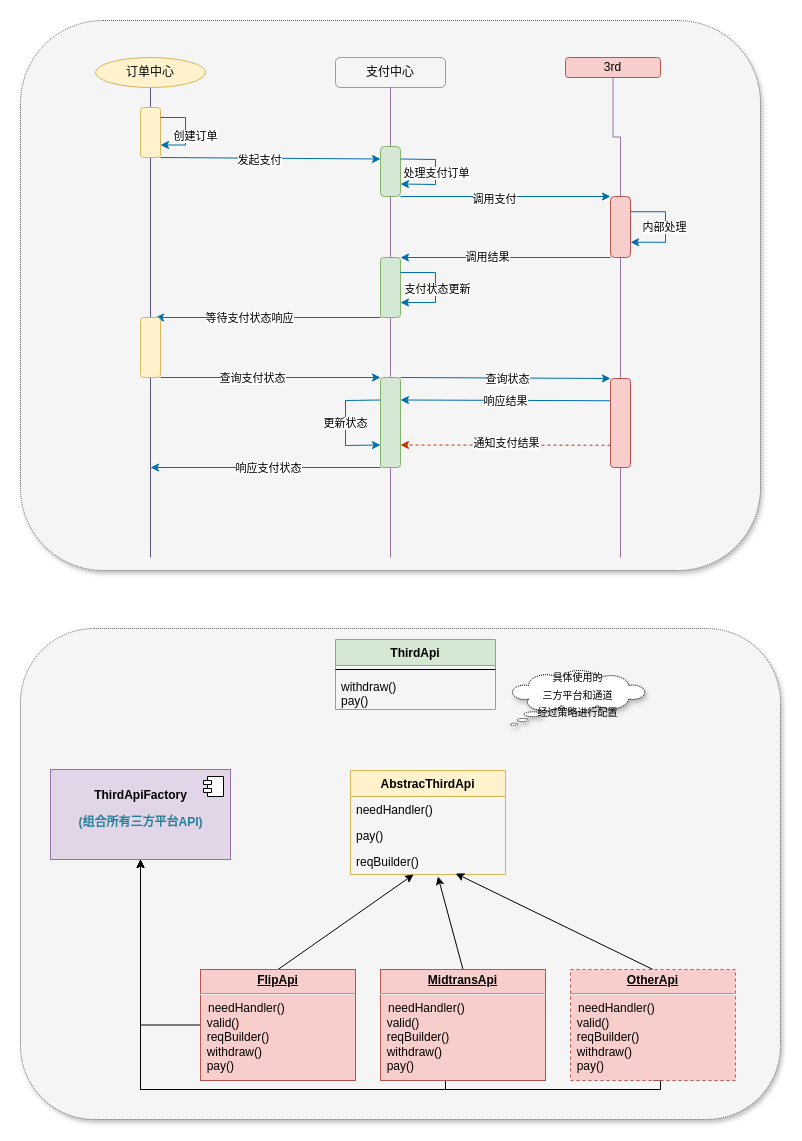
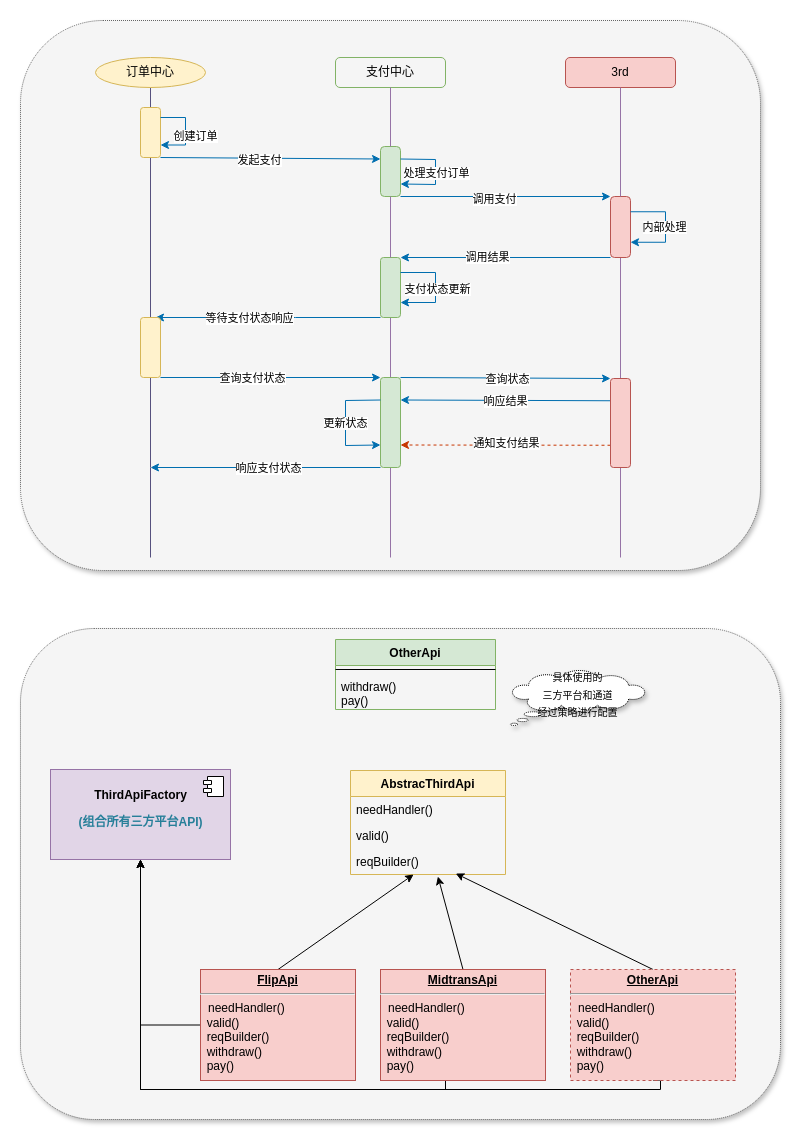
(613, 68) -> (621, 73)
(415, 653) -> (415, 653)
(373, 836) -> (376, 836)
